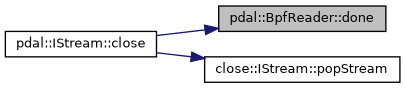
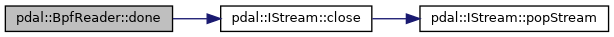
(181, 33) -> (190, 19)
(302, 70) -> (514, 19)
